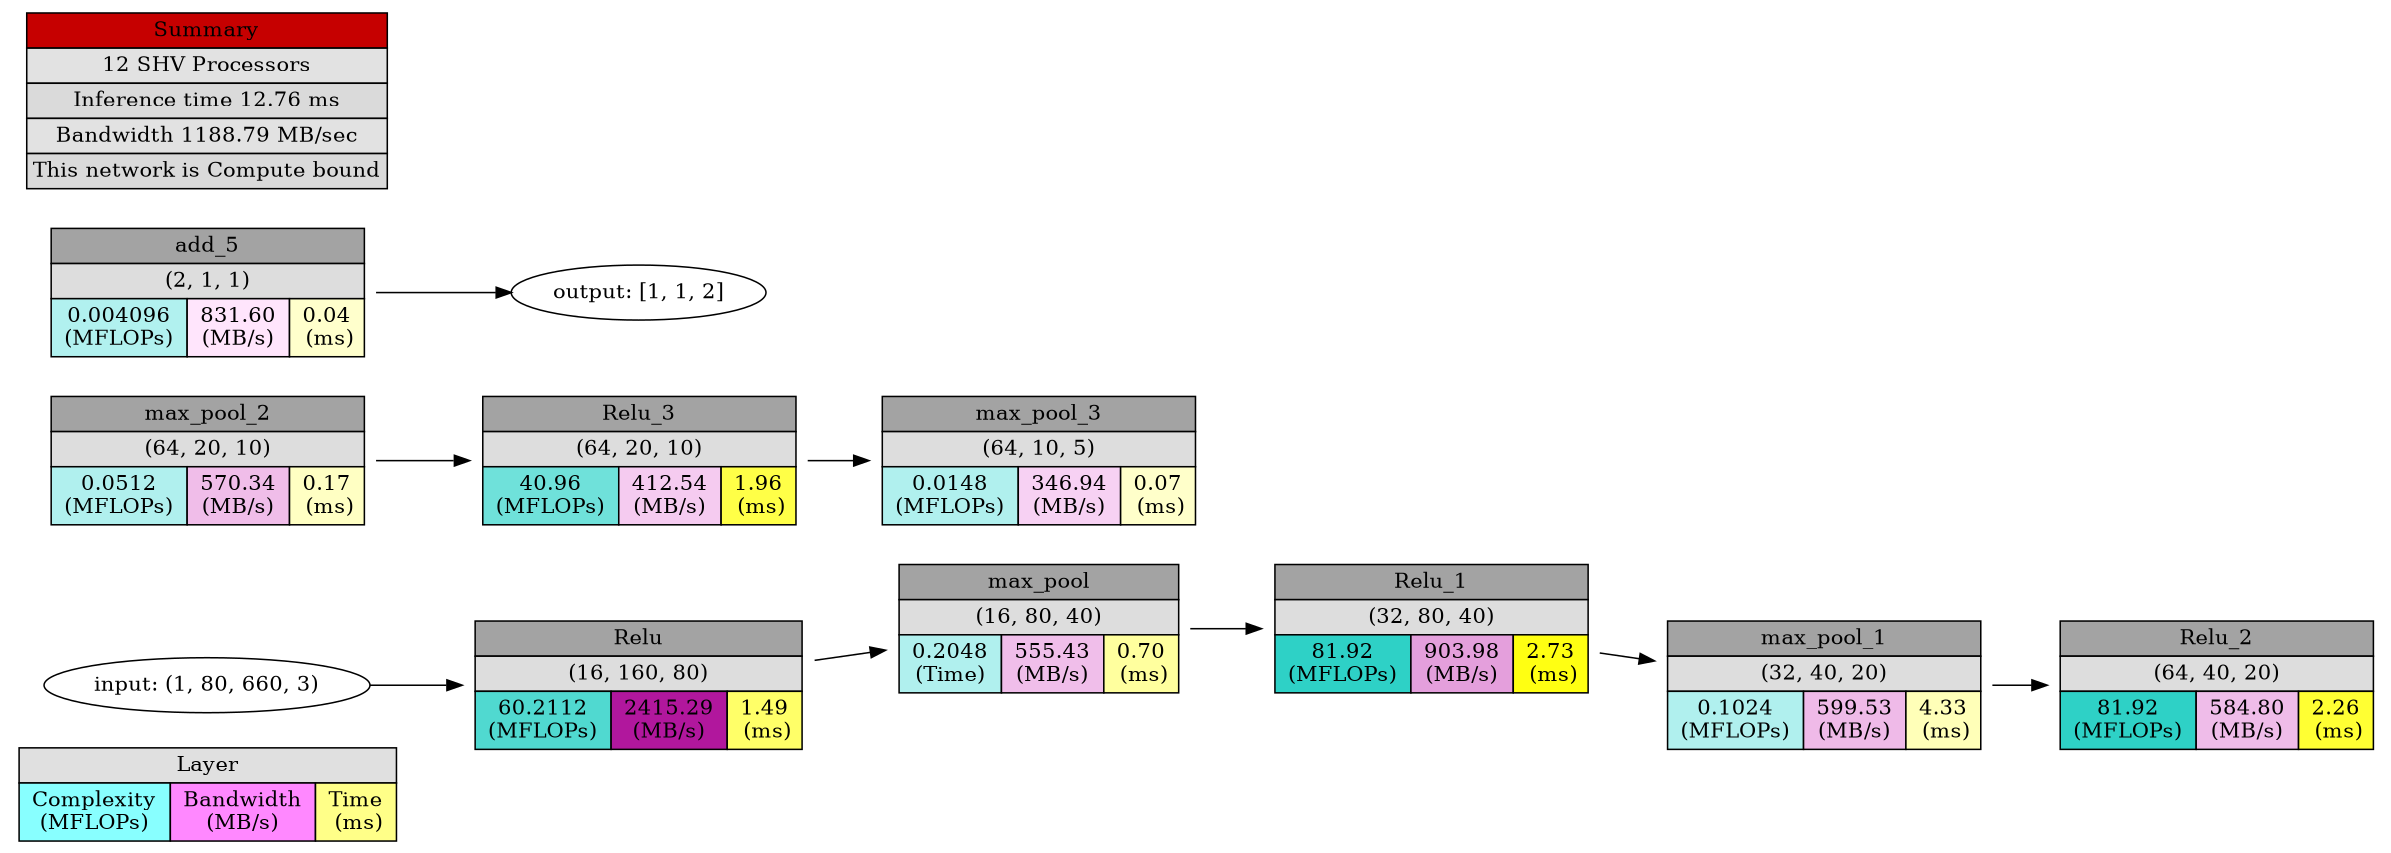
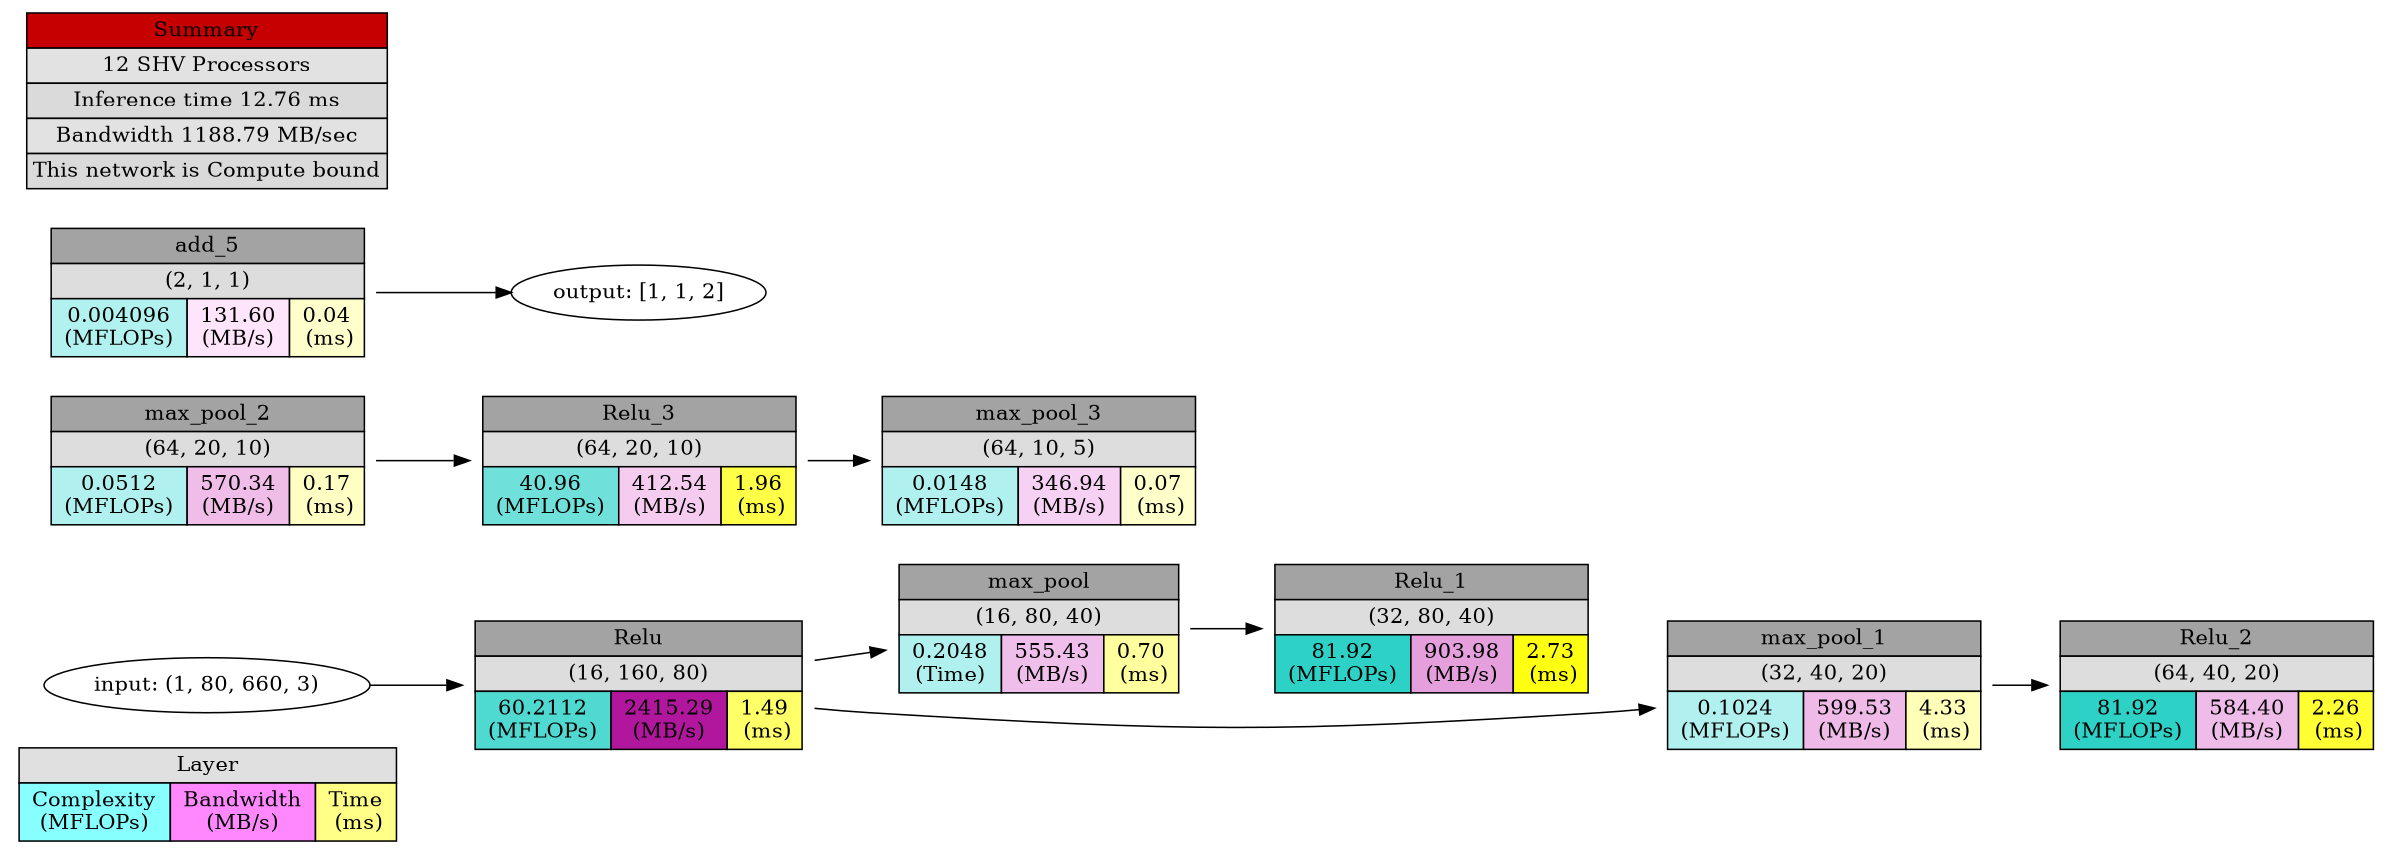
(238, 315) -> (238, 315)
(1619, 656) -> (1227, 727)
(2247, 708) -> (2247, 708)
